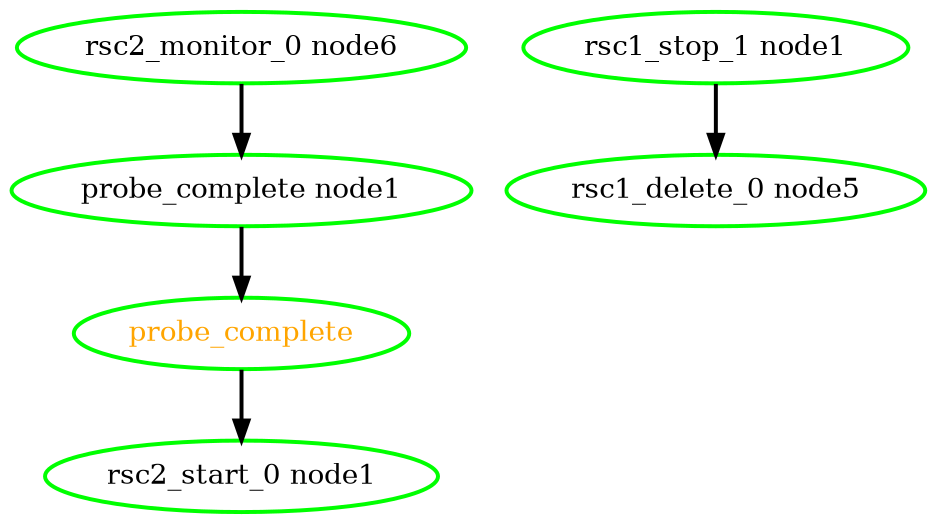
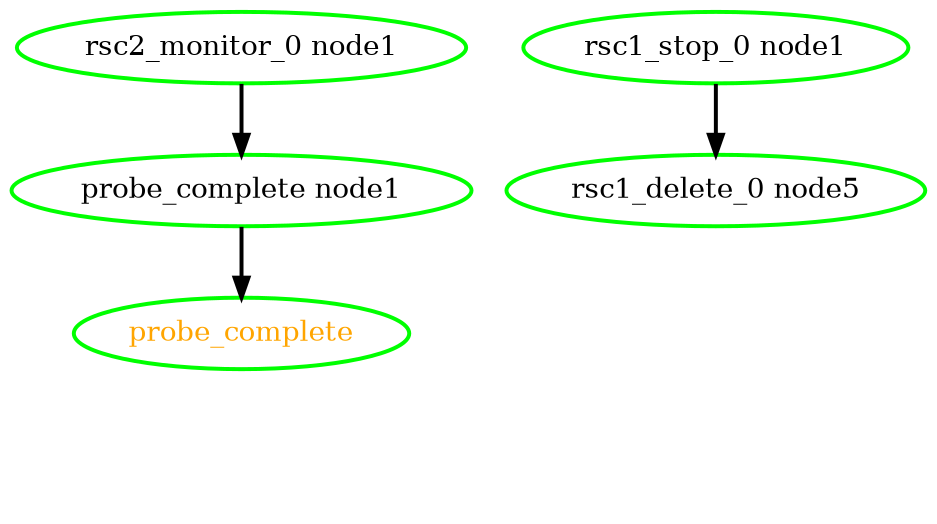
(242, 48) -> (242, 48)
(716, 48) -> (716, 48)
(242, 476) -> none
